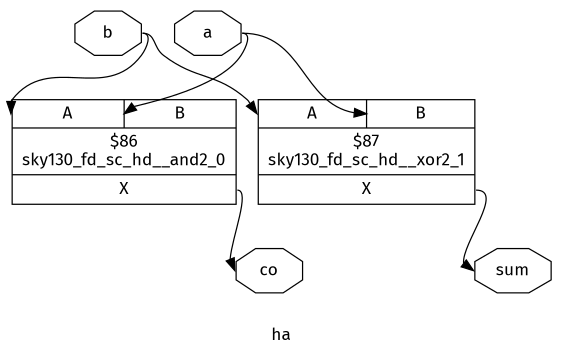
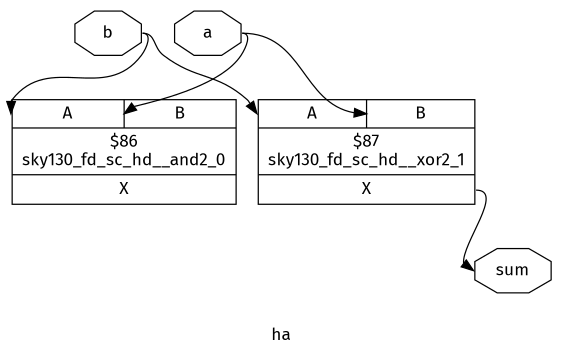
(269, 271) -> none
